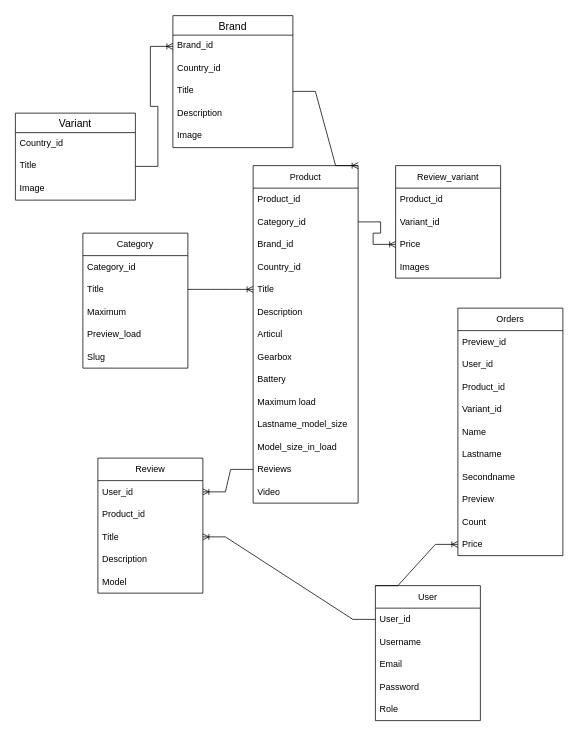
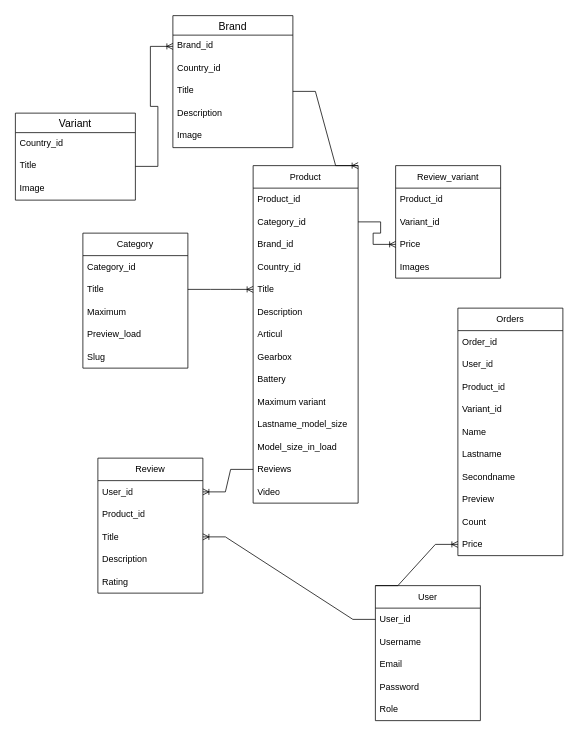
(485, 342) -> (481, 342)
(284, 402) -> (292, 402)
(114, 582) -> (116, 582)
